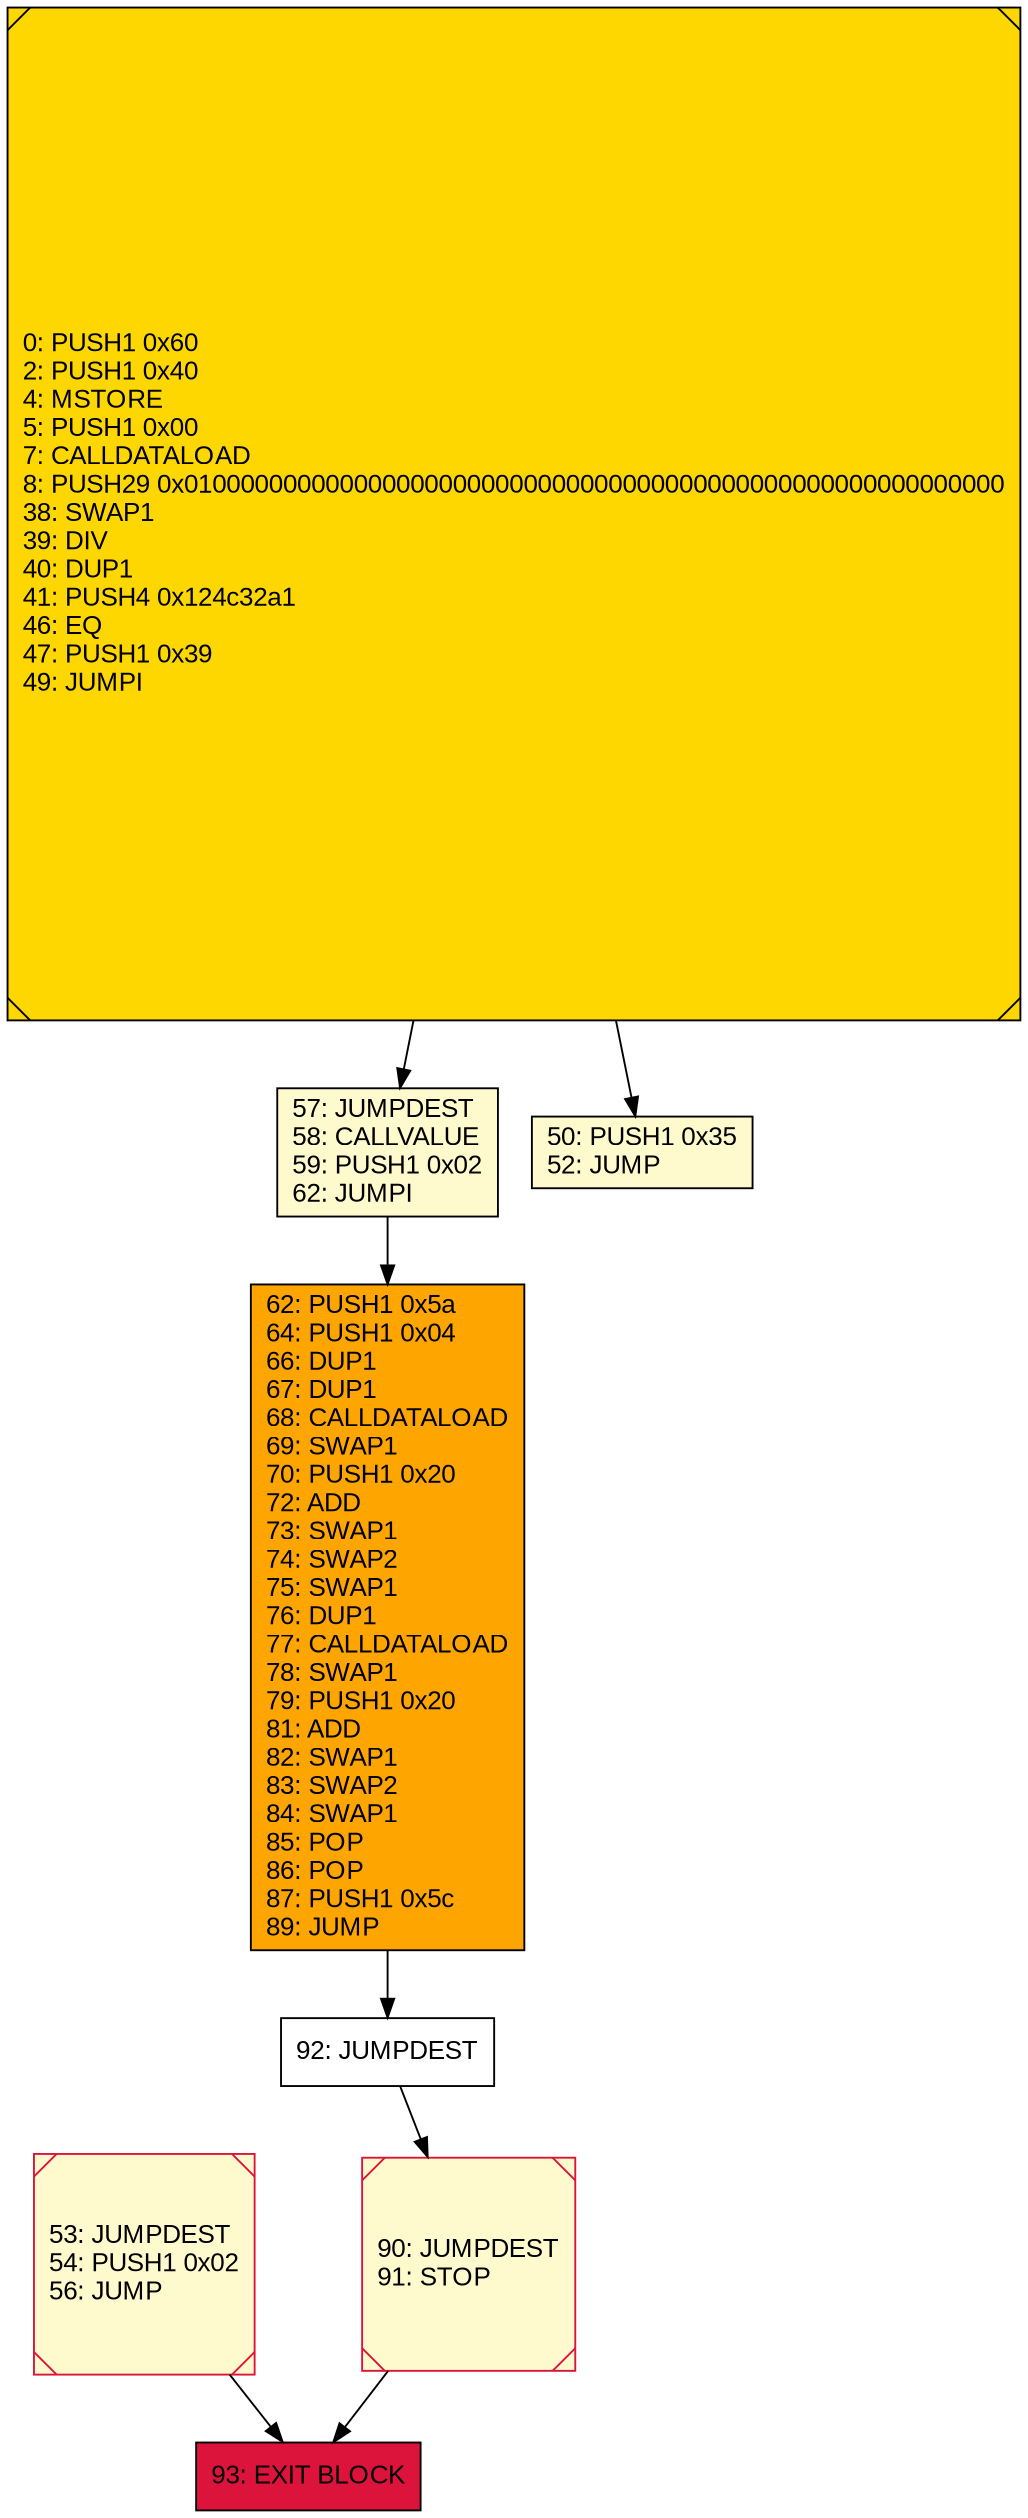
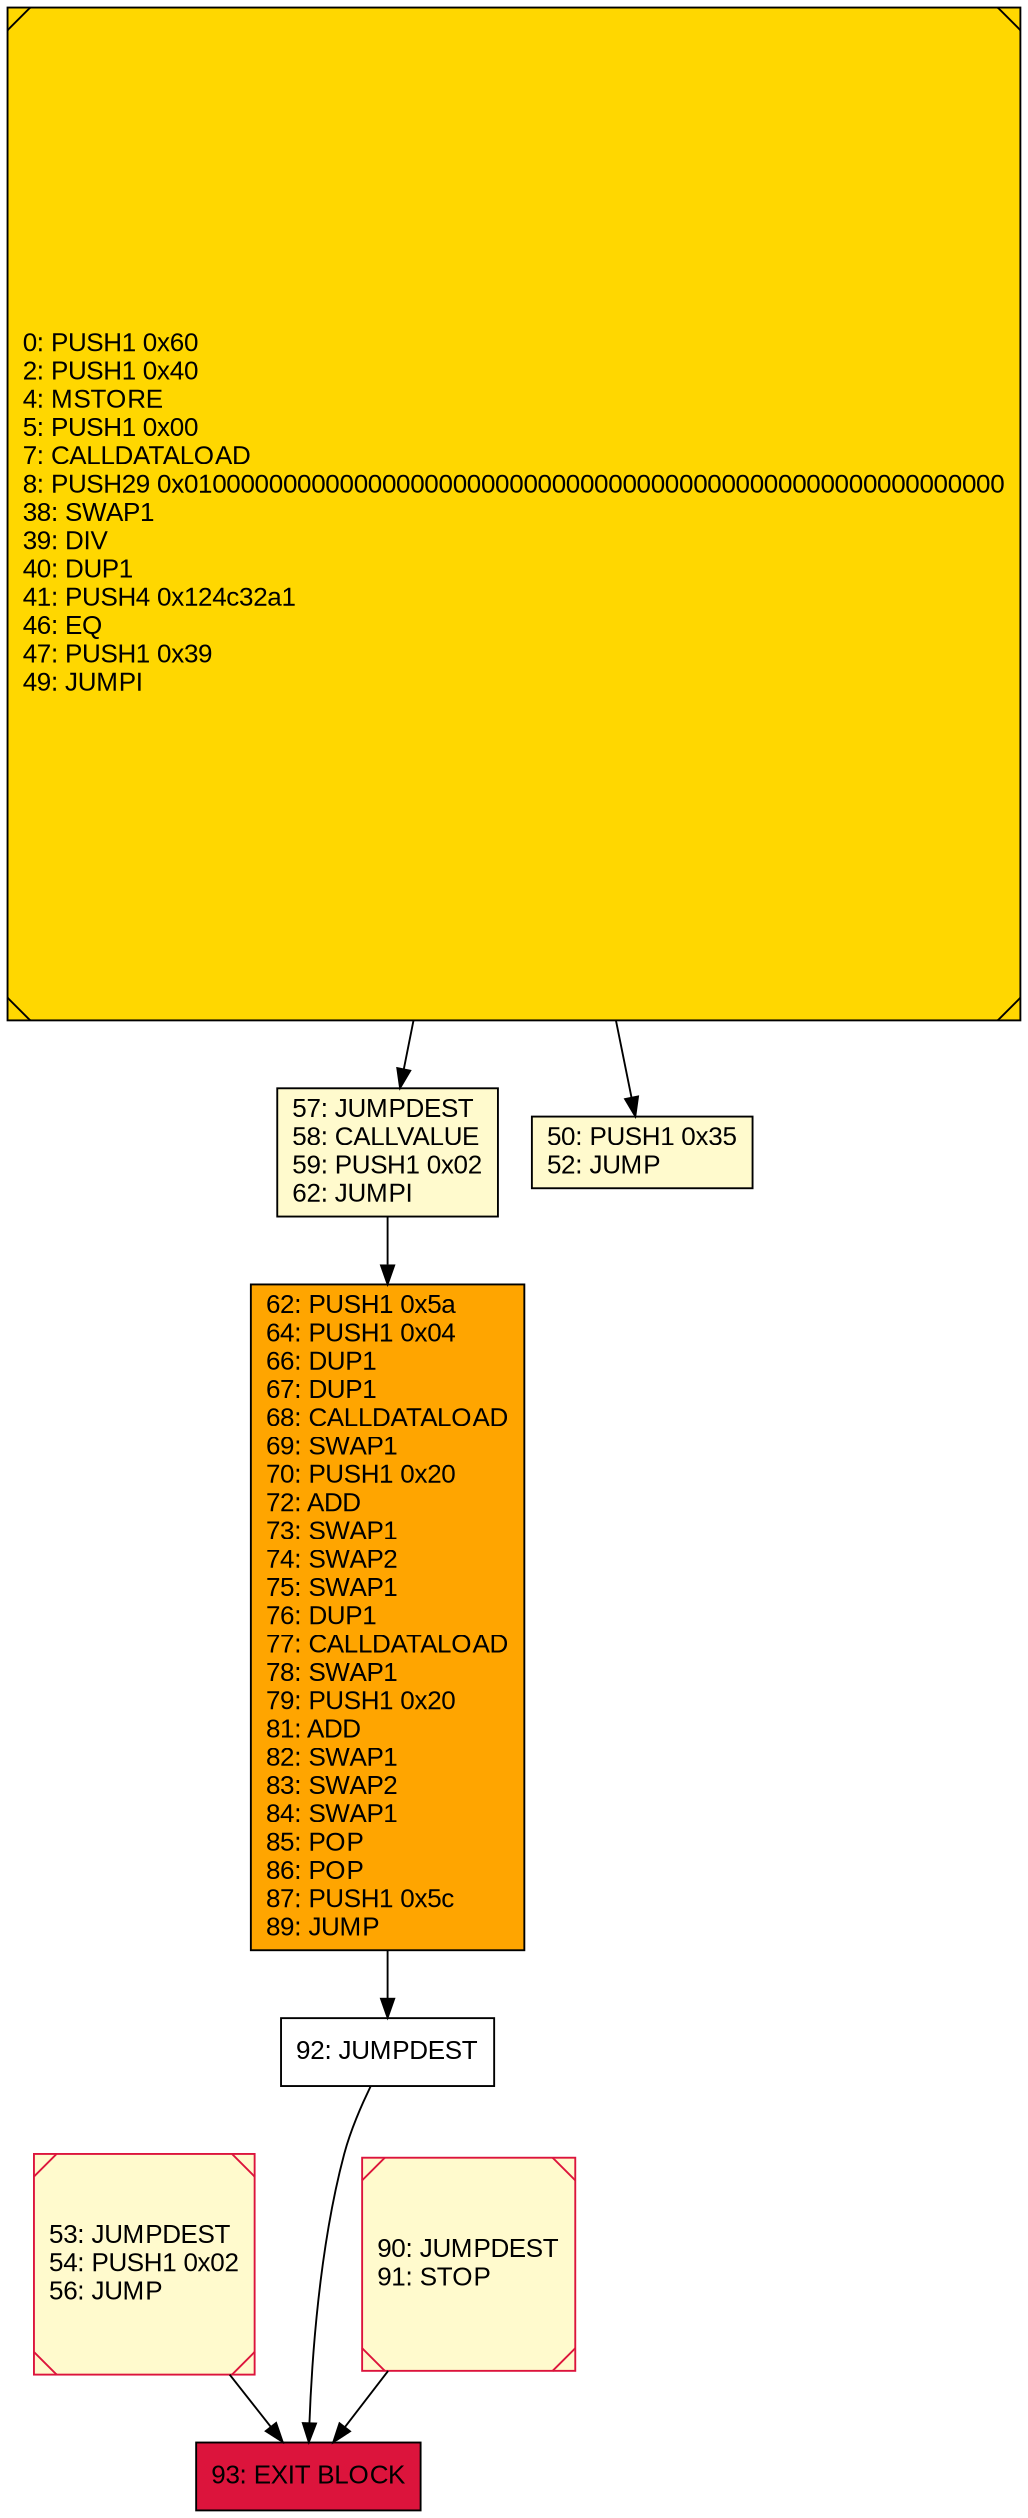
(410, 2113) -> (325, 2252)
